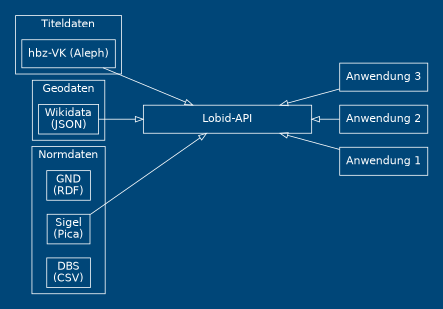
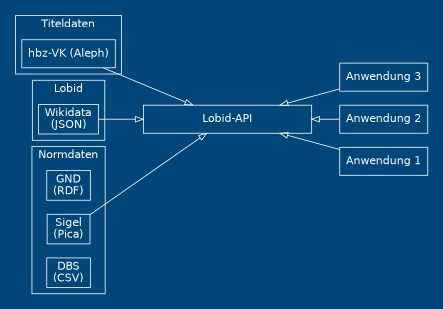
(69, 89) -> (69, 89)
